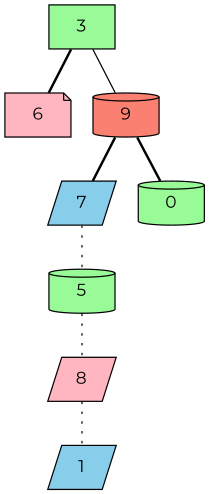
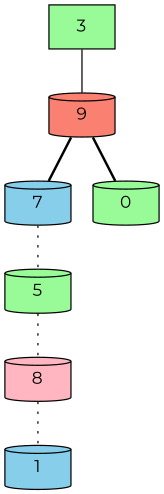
(38, 115) -> none
(82, 203) -> (38, 203)
(82, 379) -> (38, 379)
(82, 467) -> (38, 467)
